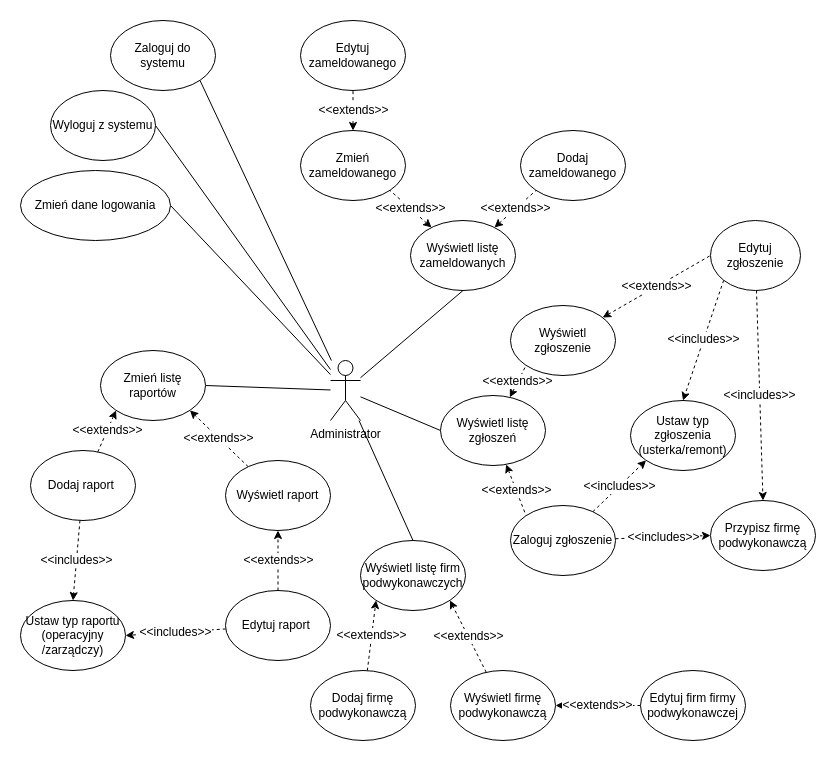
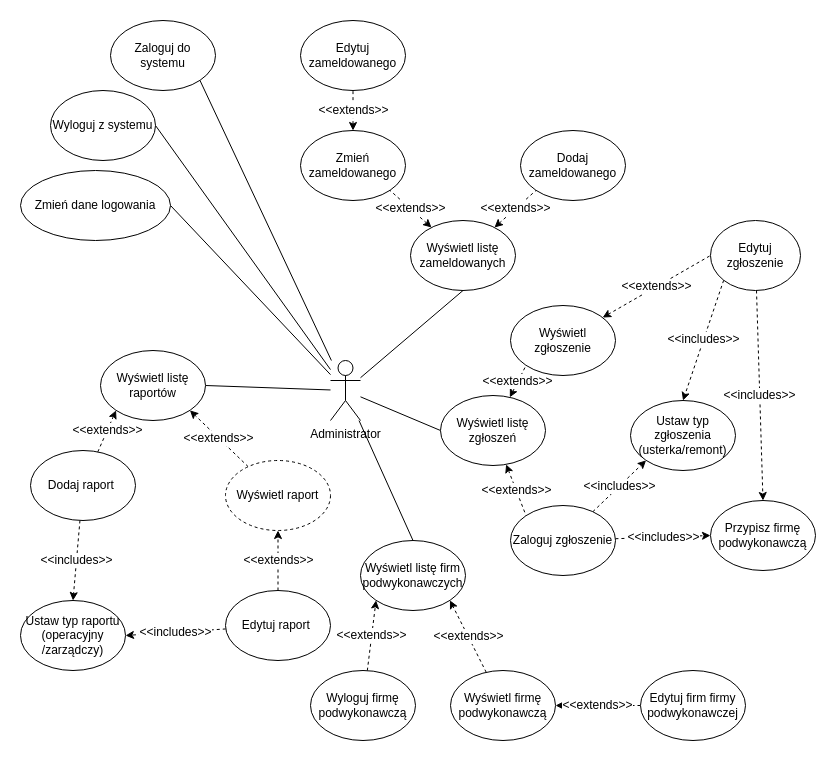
(153, 386) -> (153, 386)
(278, 496) -> (278, 496)
(363, 706) -> (363, 706)
